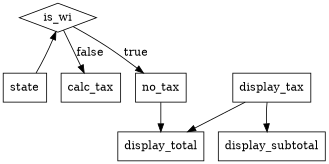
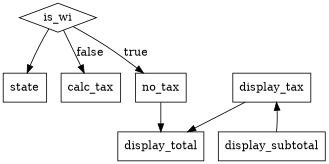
(45, 56) -> (39, 47)
(266, 113) -> (277, 121)
